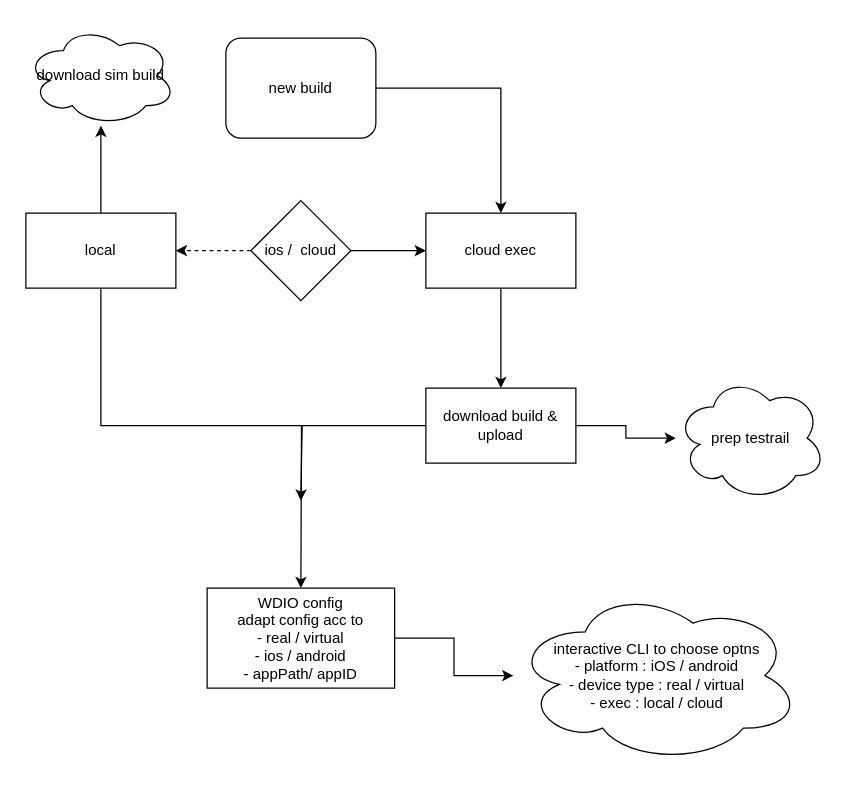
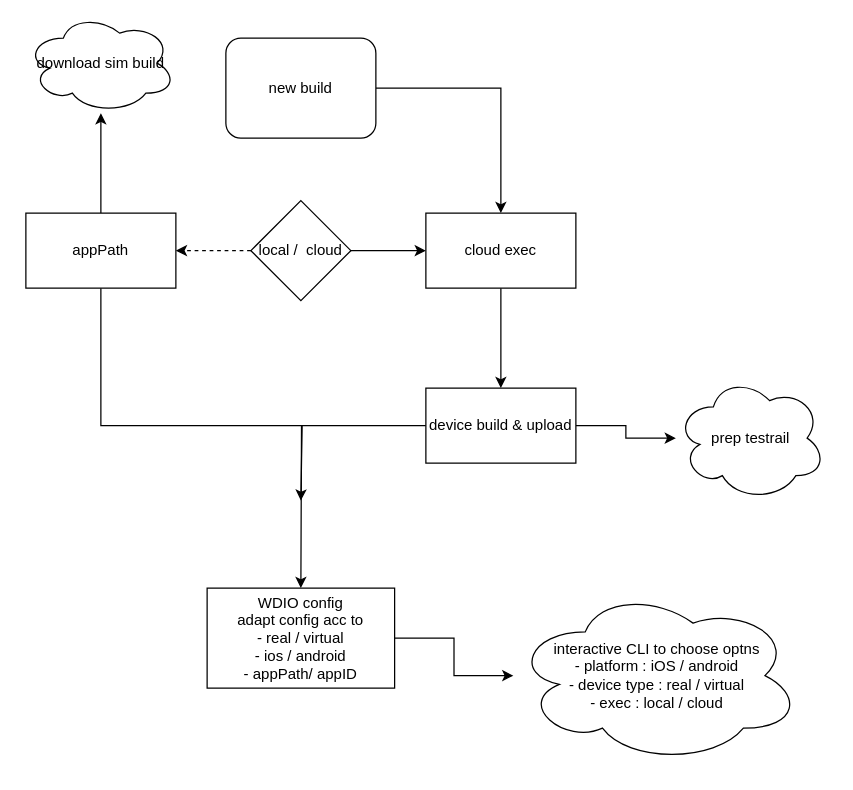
(101, 76) -> (101, 63)
(101, 251) -> (101, 251)
(301, 251) -> (301, 251)
(501, 426) -> (501, 426)
